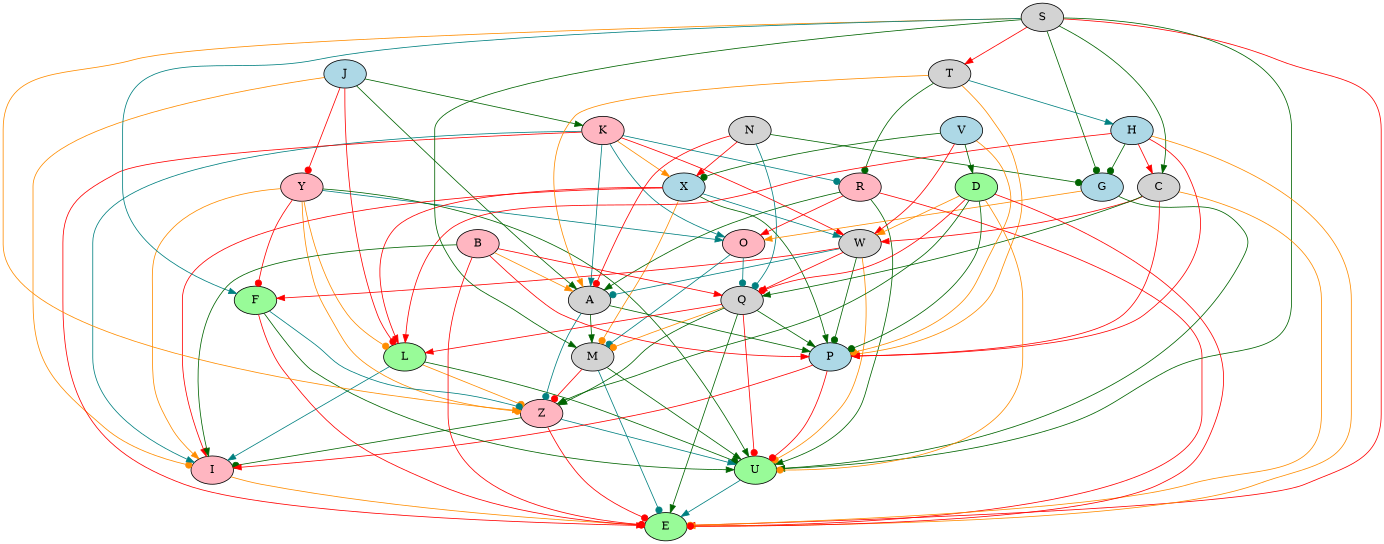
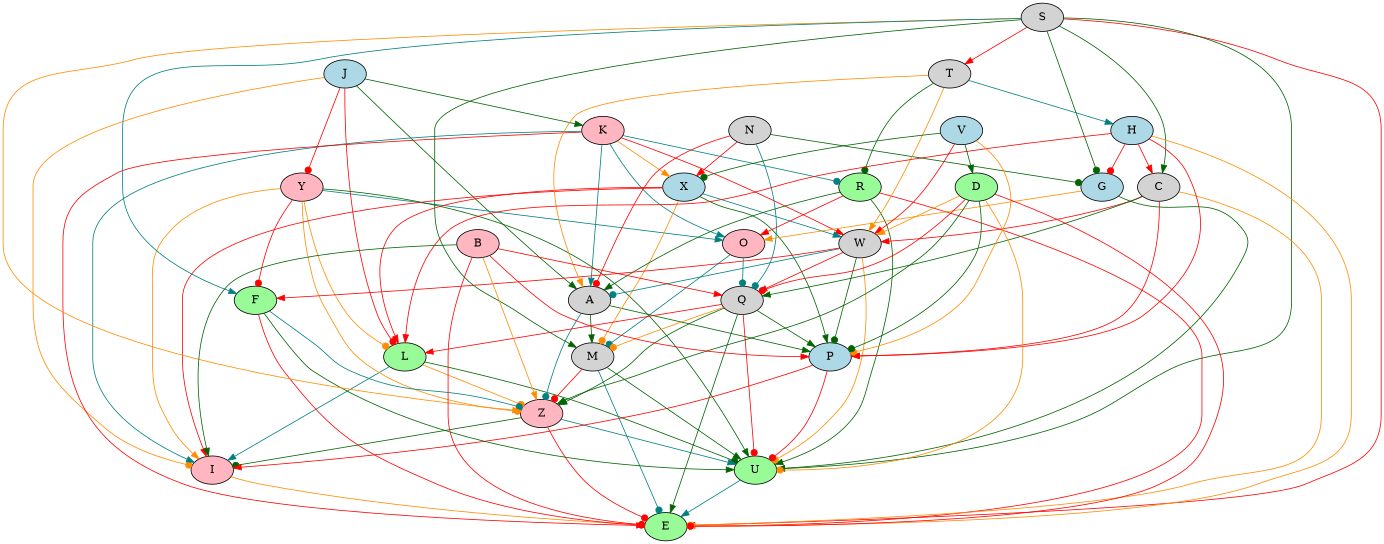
(1119, 156) -> (1119, 156)
(860, 187) -> (860, 187)
(1007, 255) -> (915, 150)
(530, 270) -> (508, 325)
